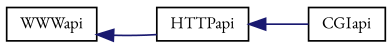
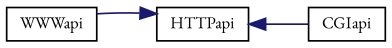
(135, 35) -> (118, 13)
